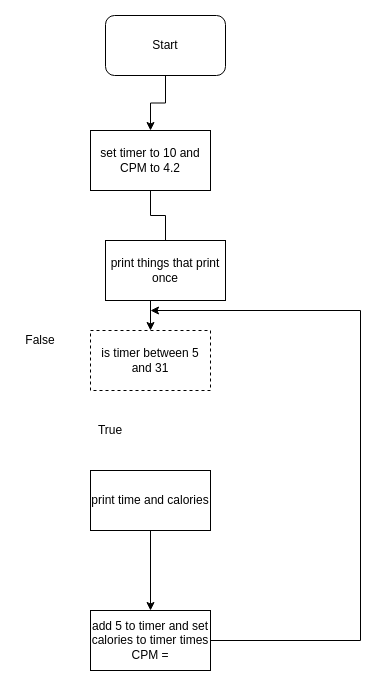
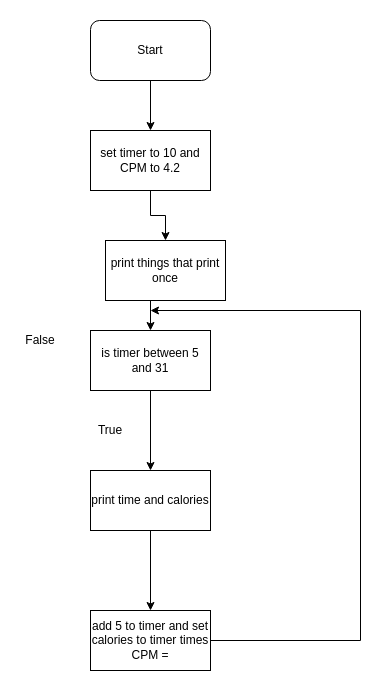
(166, 46) -> (151, 51)
(166, 234) -> (166, 232)
(151, 361) -> (151, 361)
none -> (151, 427)
